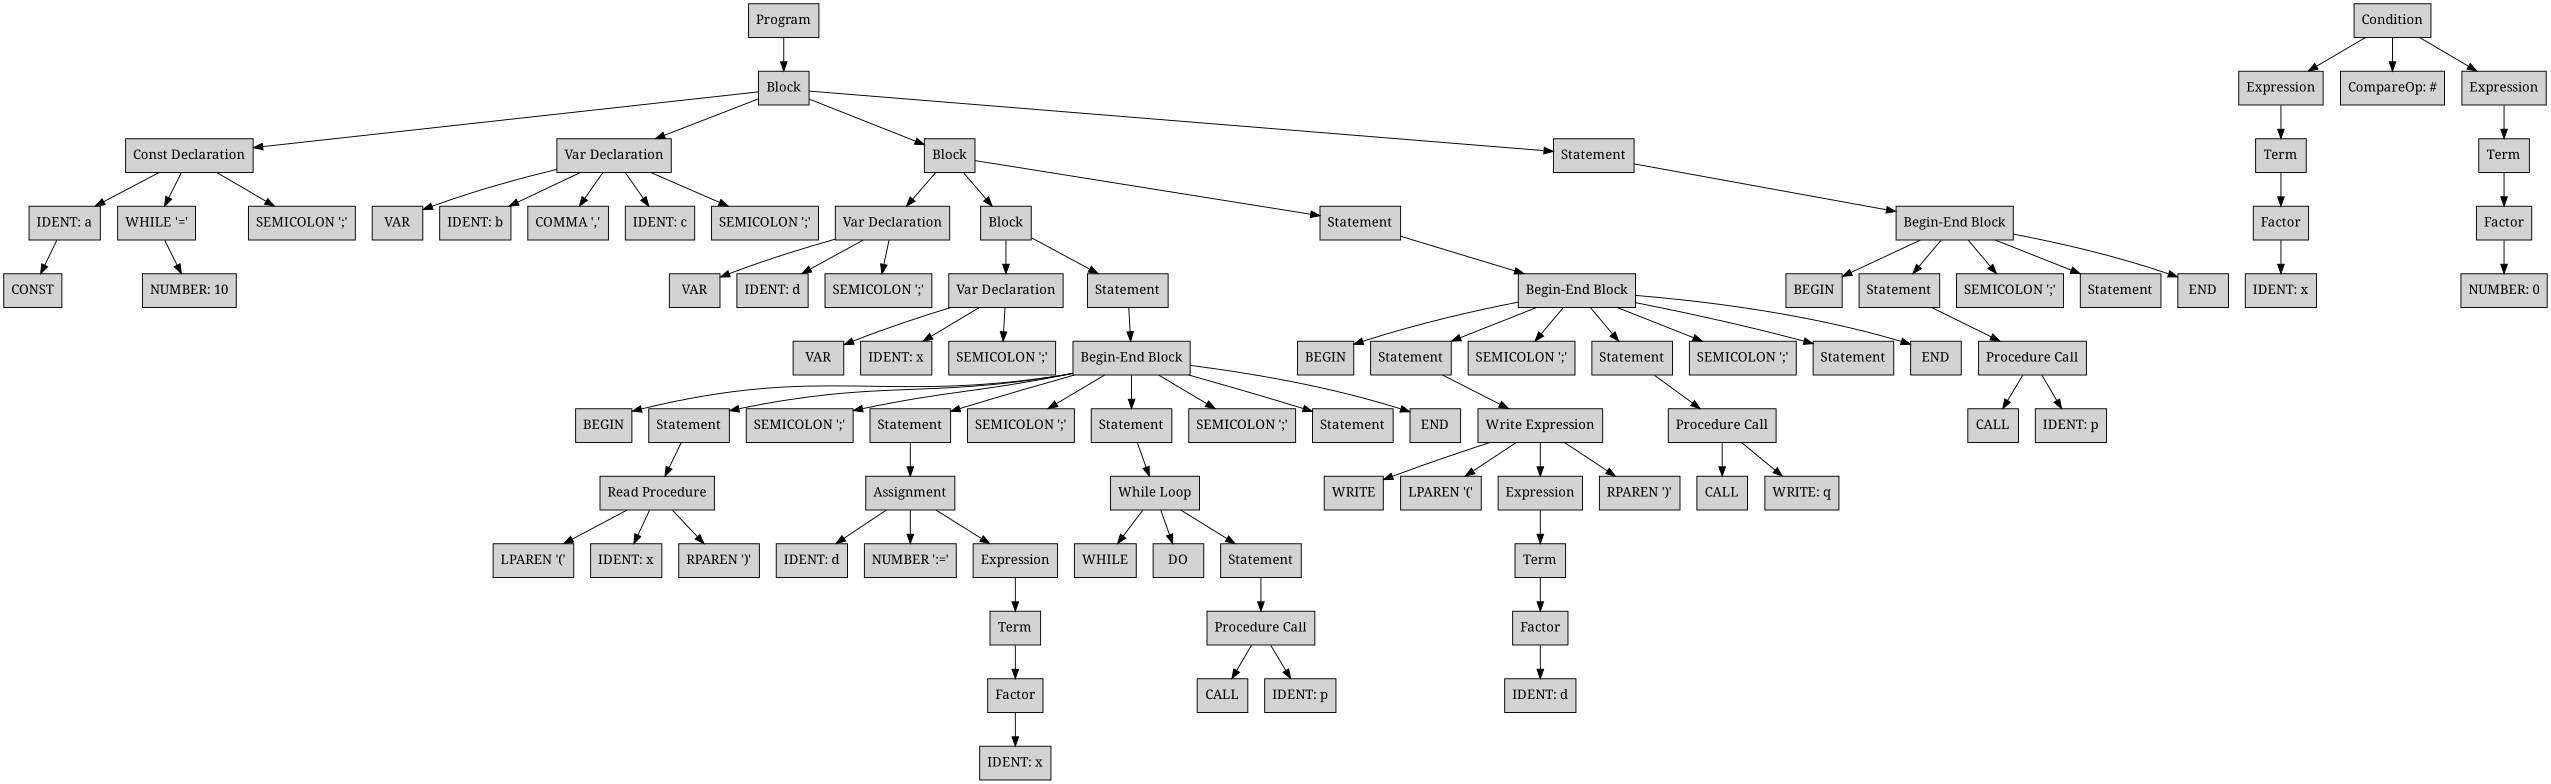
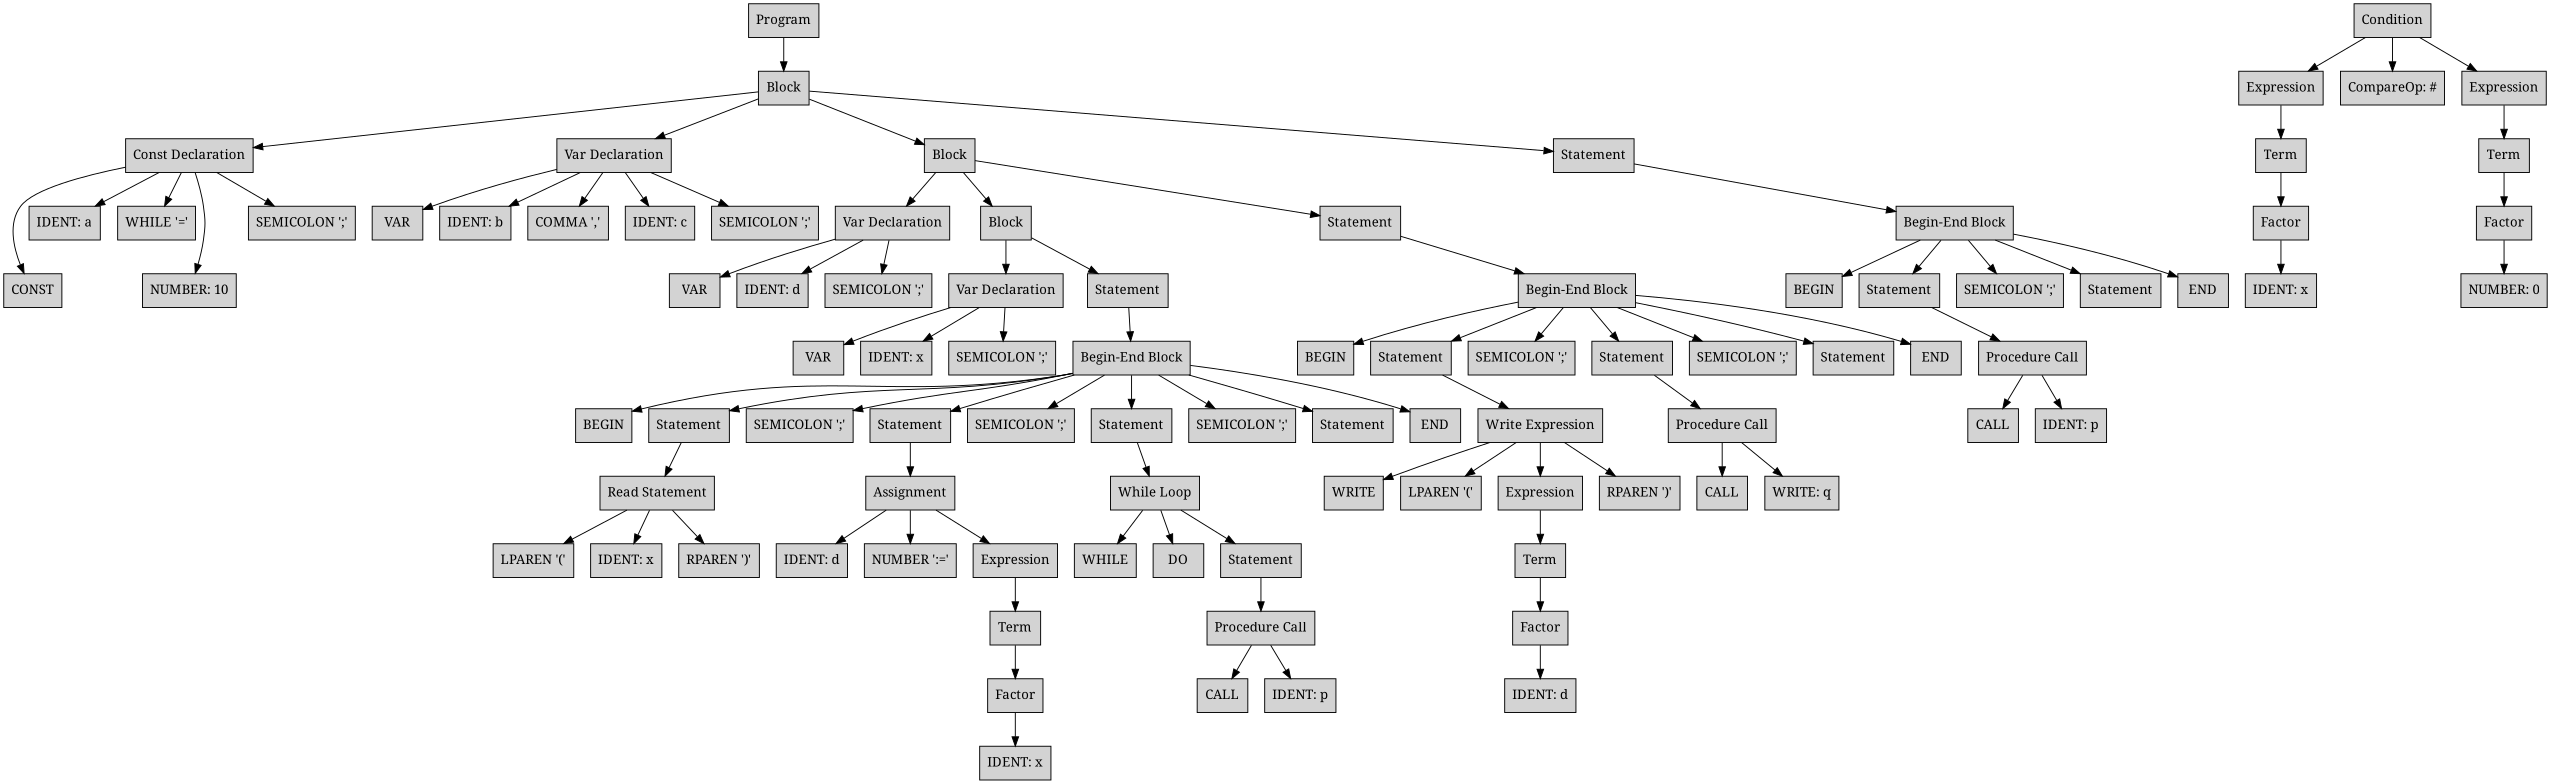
(51, 253) -> (42, 192)
(171, 253) -> (205, 218)
(657, 493) -> (657, 493)
